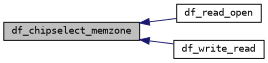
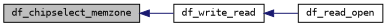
(163, 20) -> (286, 13)
